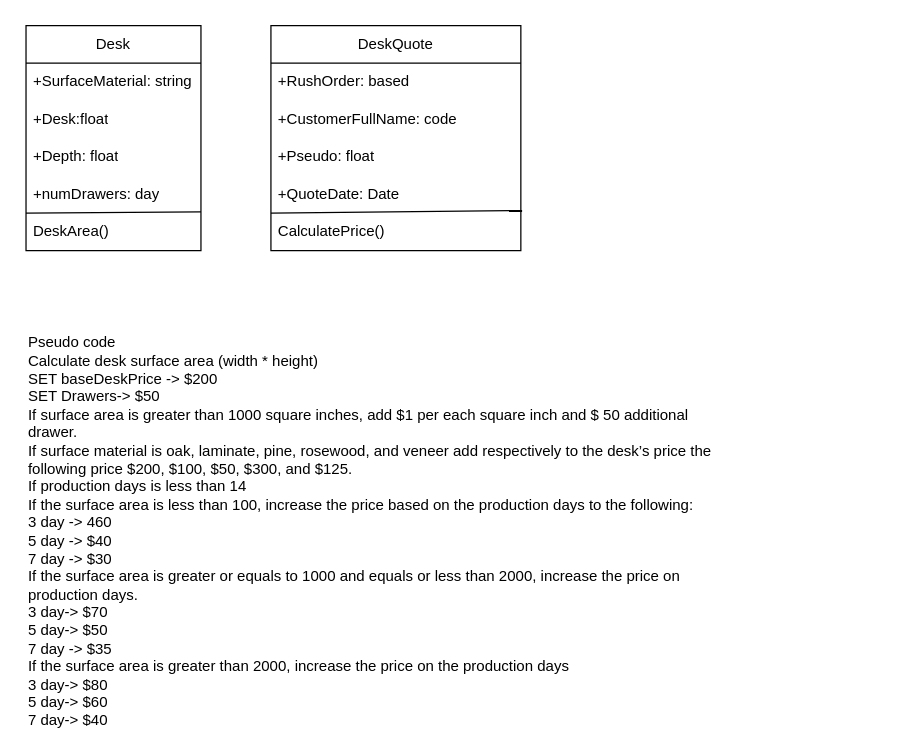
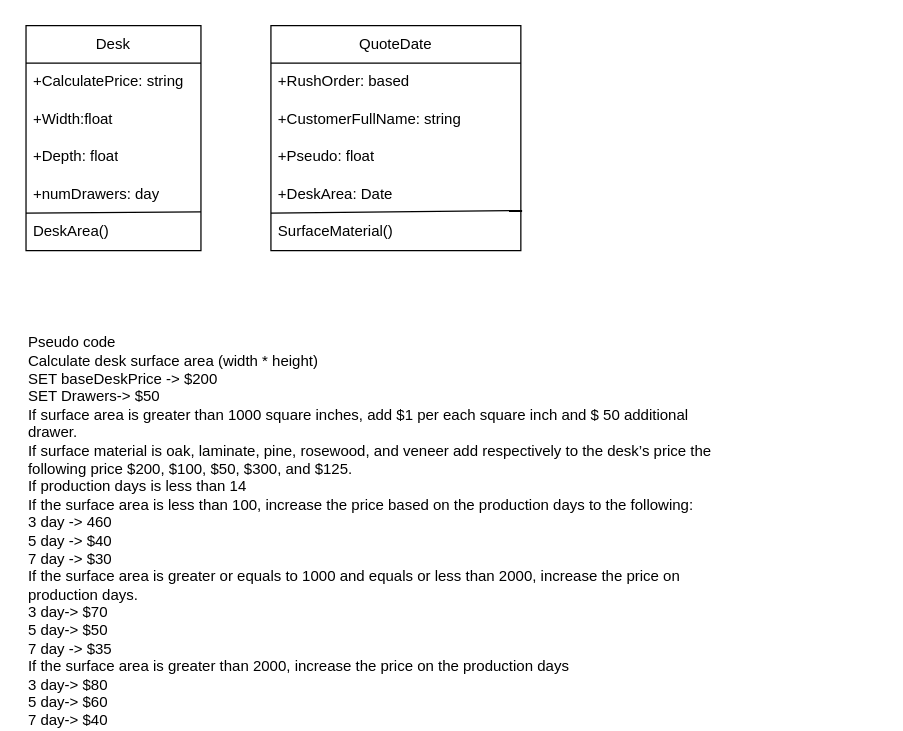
(396, 44) -> (396, 44)
(114, 82) -> (114, 82)
(75, 119) -> (78, 119)
(367, 119) -> (373, 119)
(341, 194) -> (337, 194)
(339, 232) -> (346, 232)
